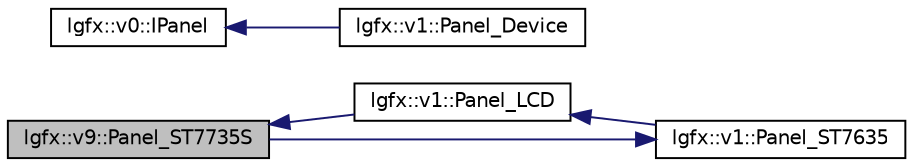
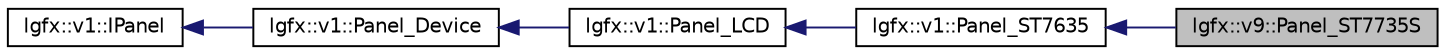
(138, 27) -> (95, 27)
(322, 118) -> (544, 27)
